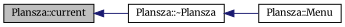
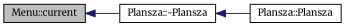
(49, 13) -> (45, 13)
(300, 13) -> (296, 13)
